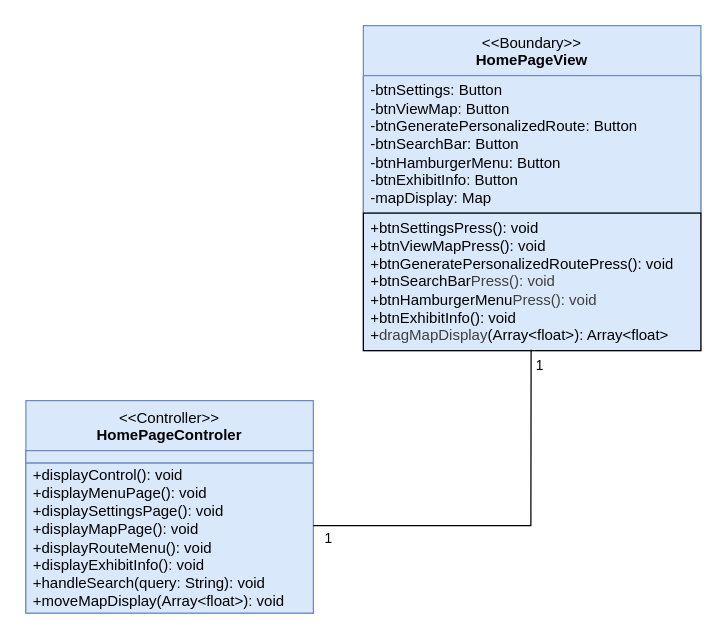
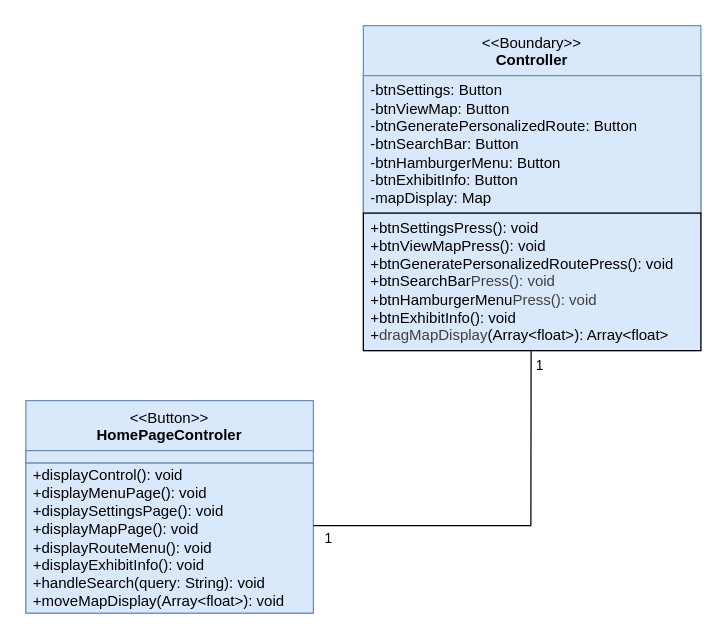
(532, 52) -> (532, 52)
(169, 427) -> (169, 427)
